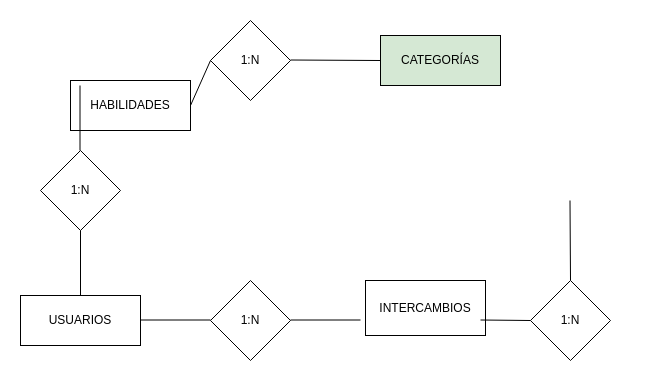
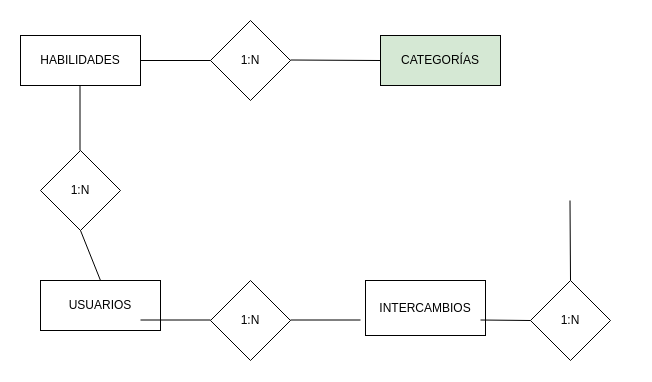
(131, 106) -> (81, 61)
(81, 321) -> (101, 306)
